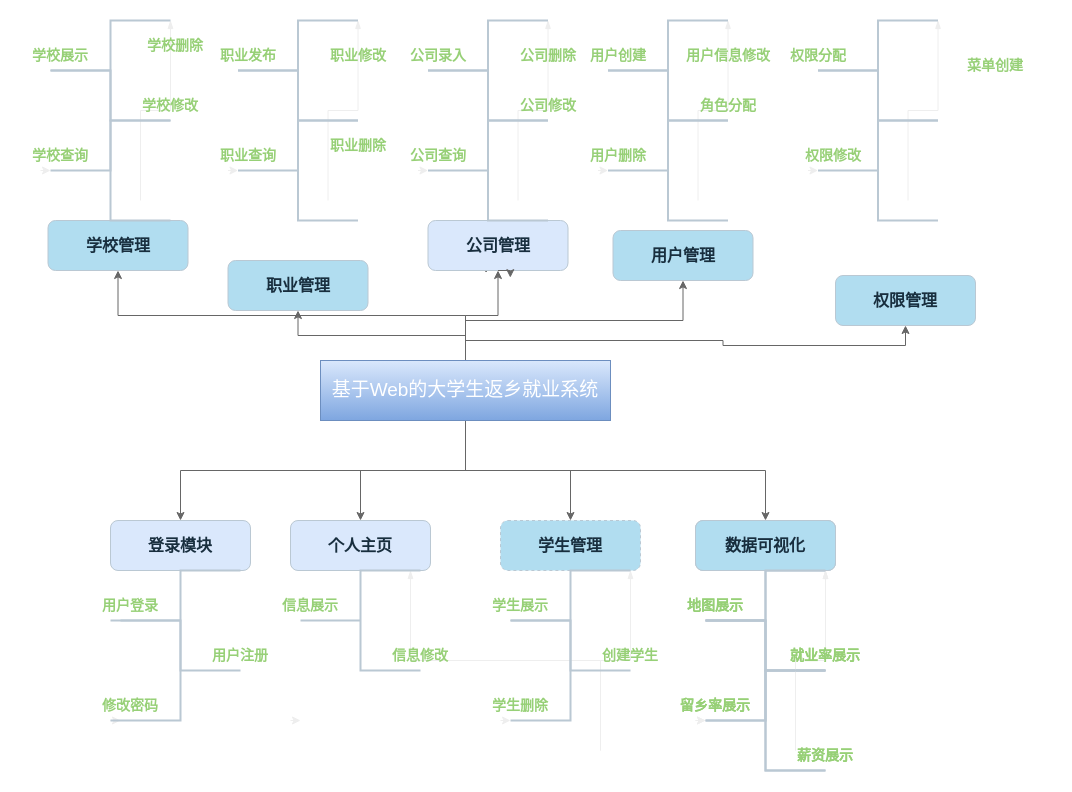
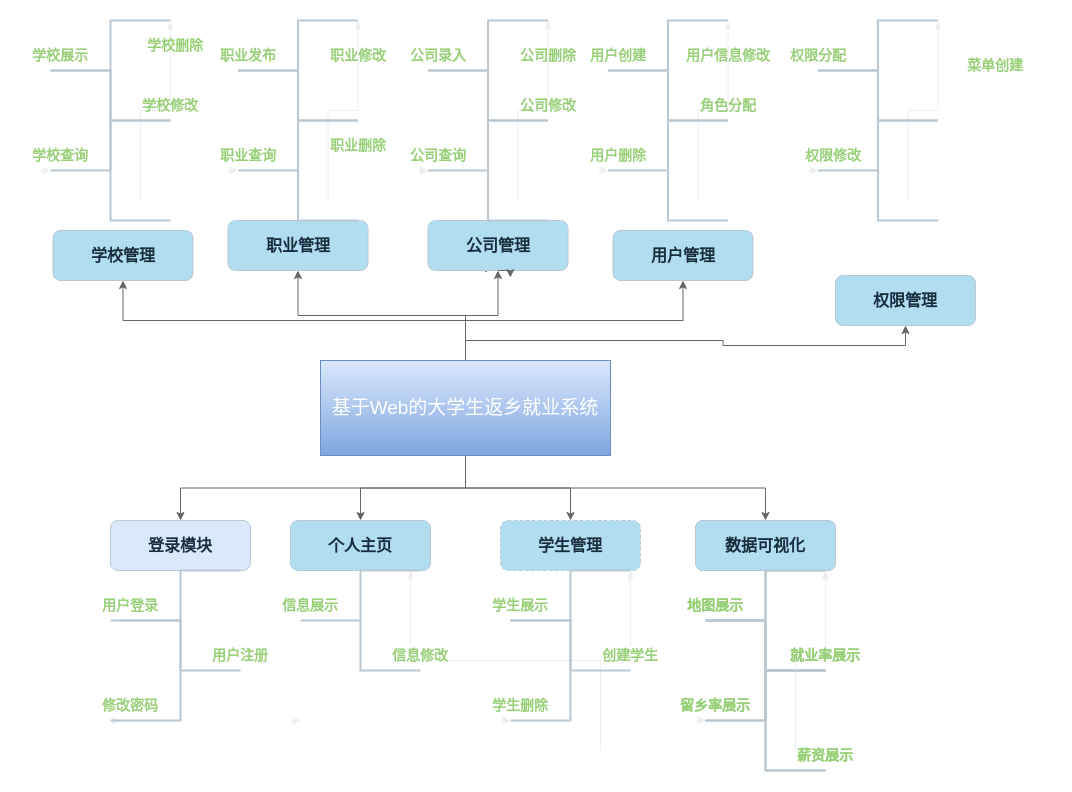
(118, 246) -> (123, 256)
(498, 246) -> (498, 246)
(298, 286) -> (298, 246)
(466, 391) -> (466, 408)
(361, 546) -> (361, 546)
